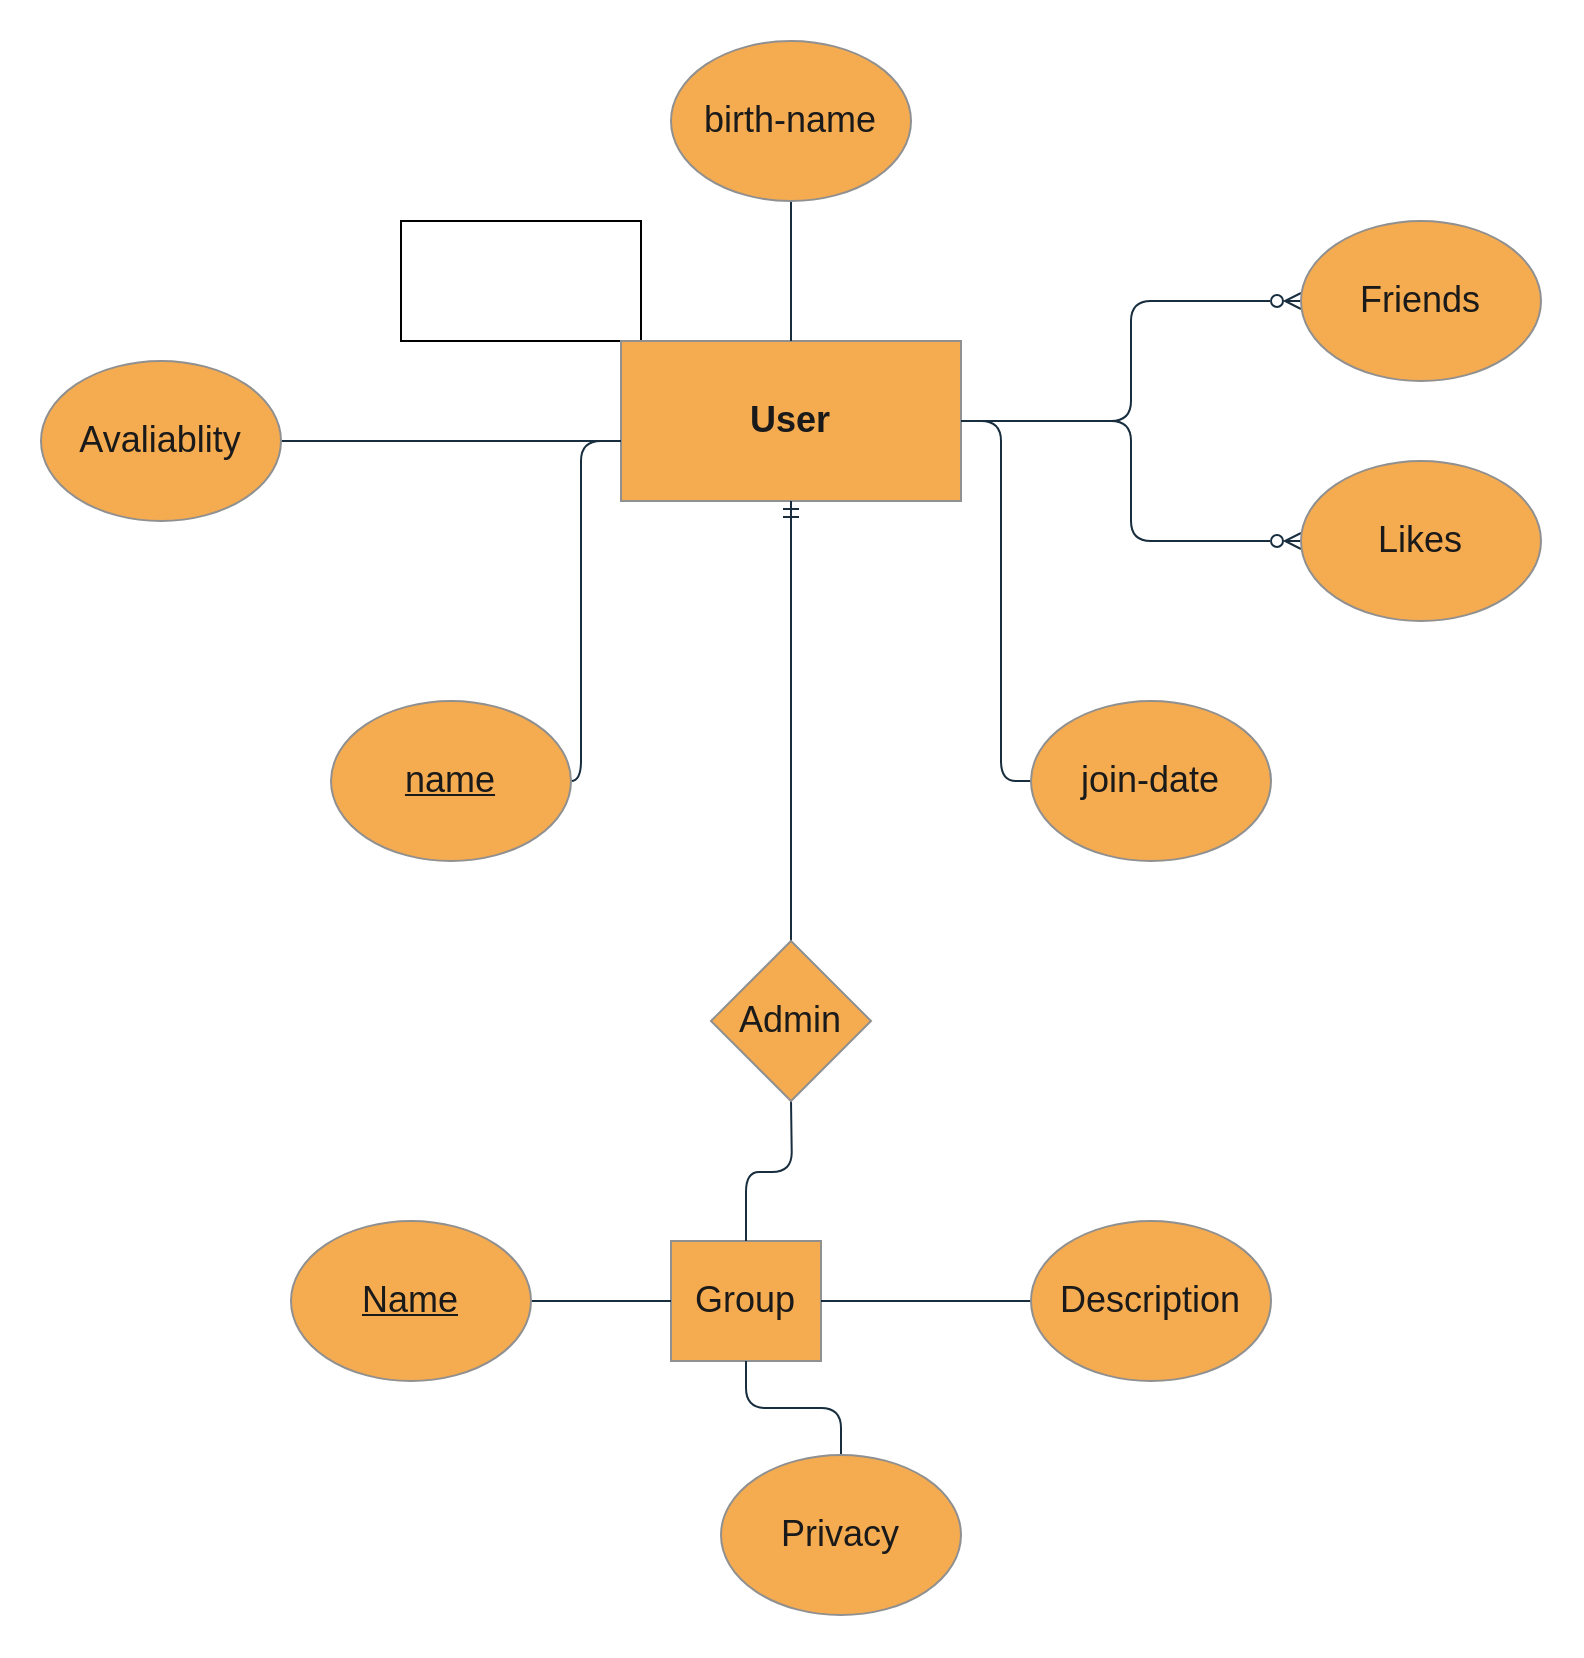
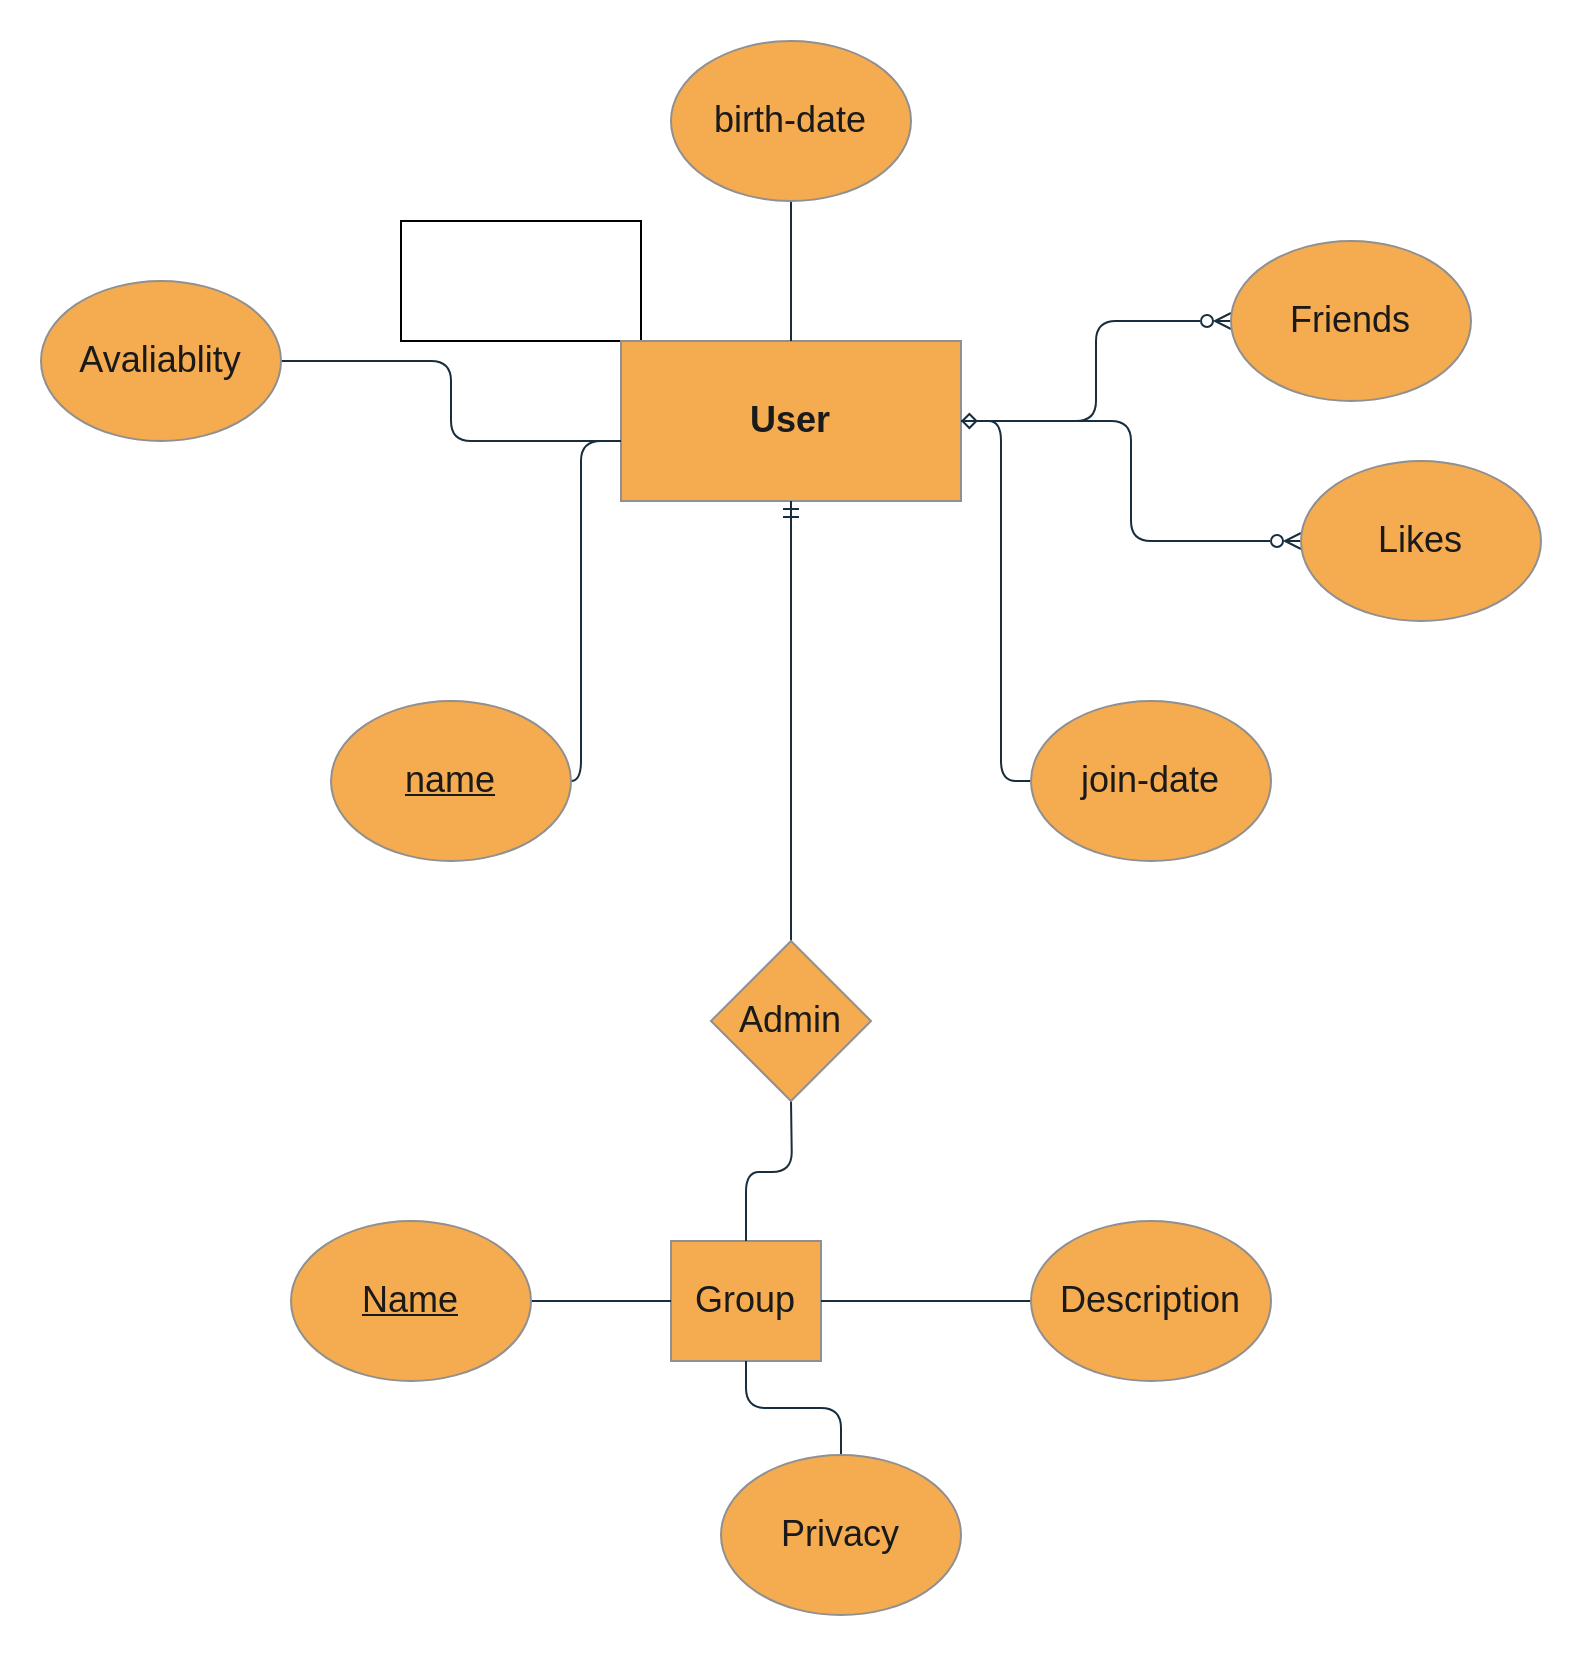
(791, 121) -> (791, 121)
(1421, 301) -> (1351, 321)
(998, 428) -> (999, 428)
(161, 441) -> (161, 361)
